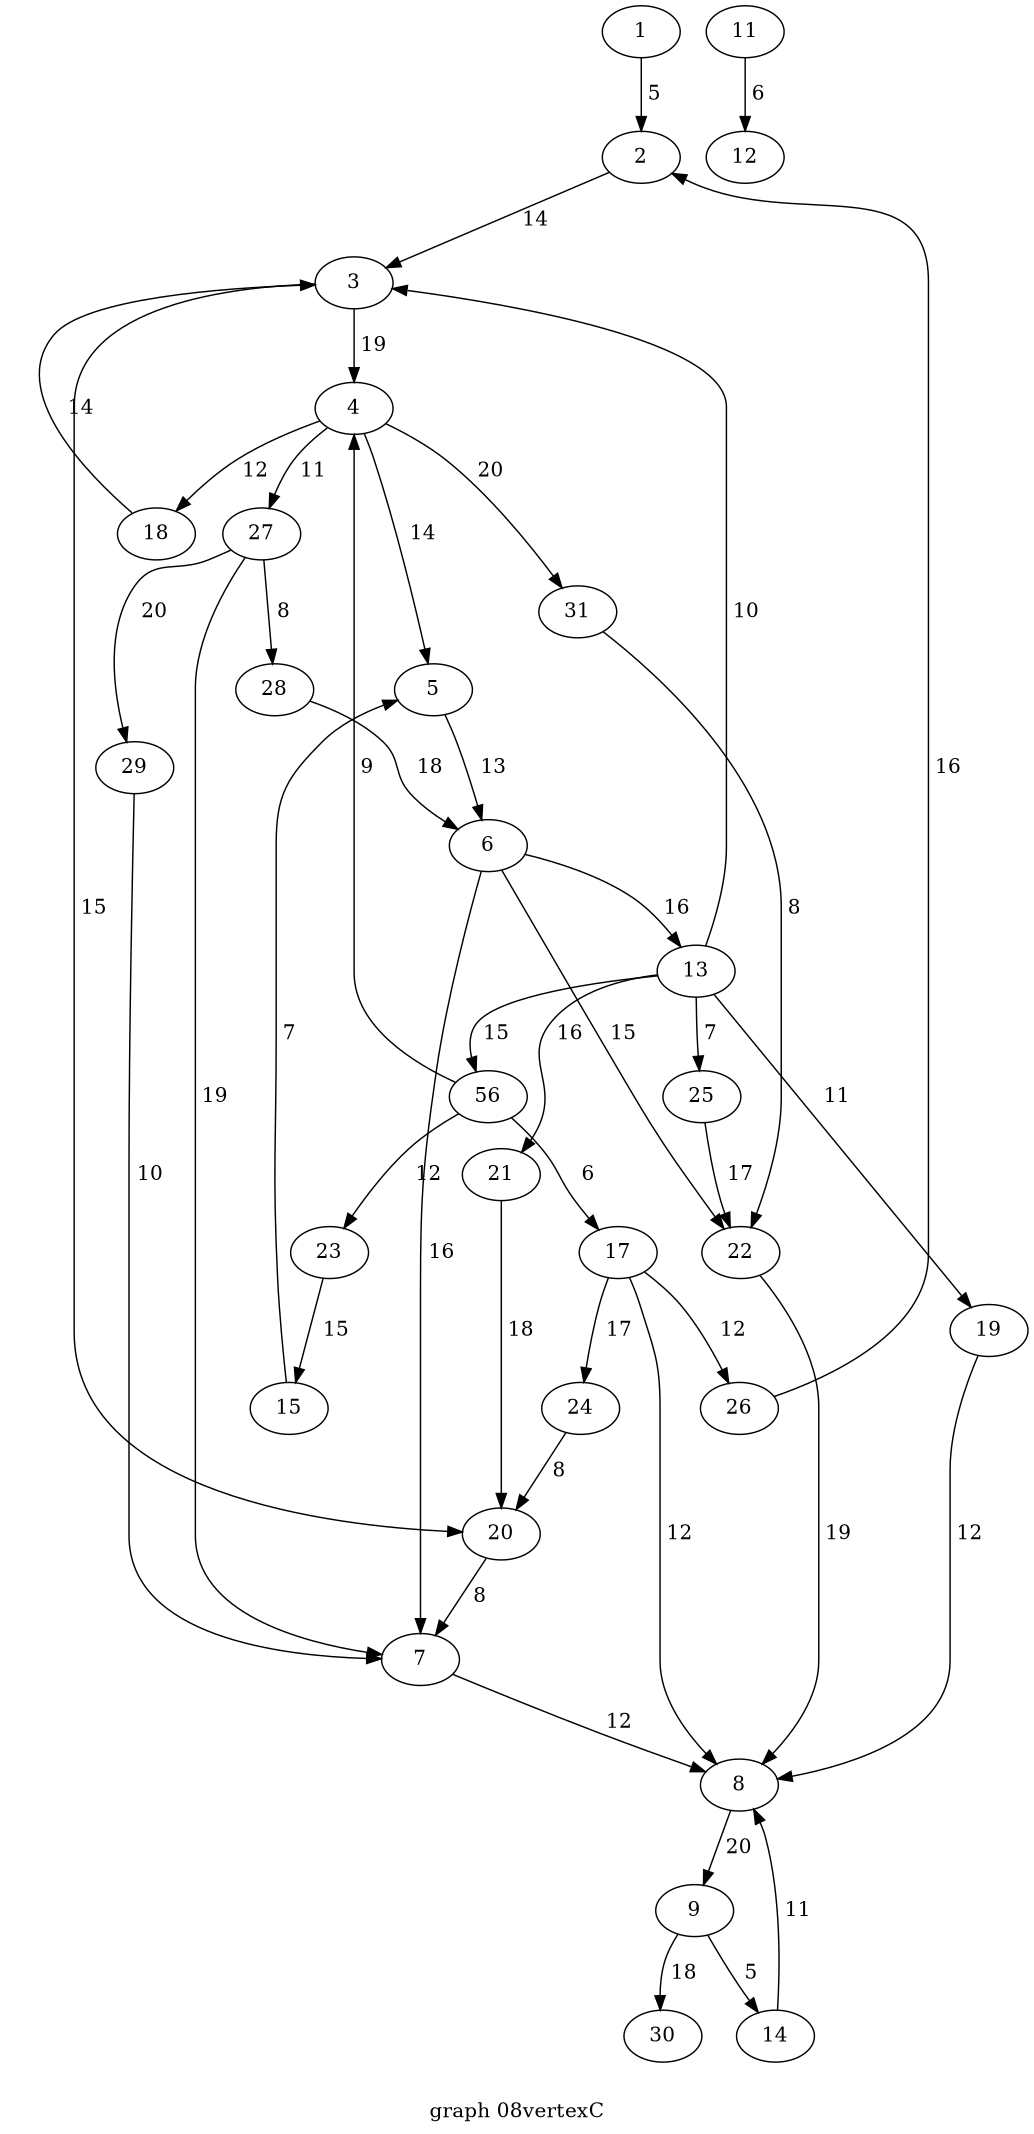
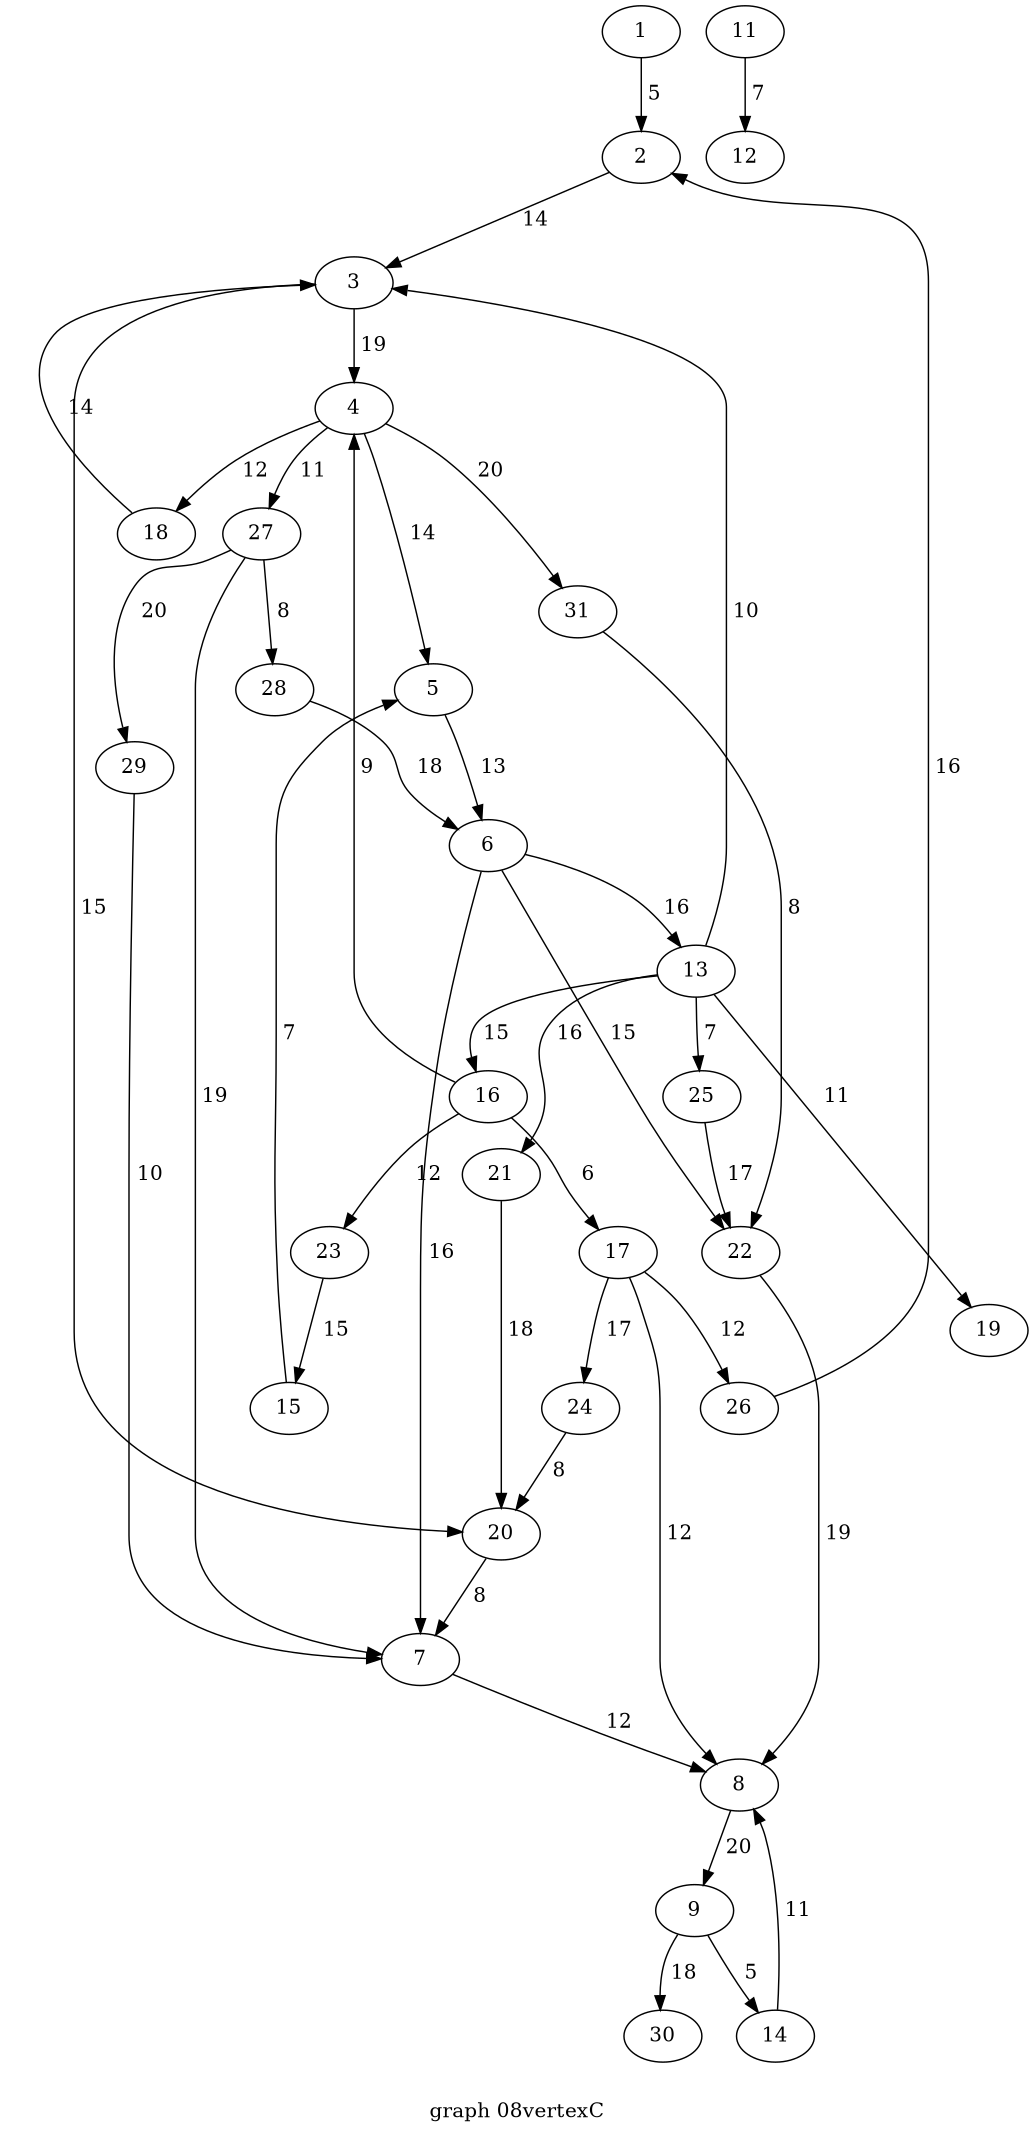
(759, 95) -> (759, 95)
(488, 1097) -> (488, 1097)
(950, 1612) -> none
